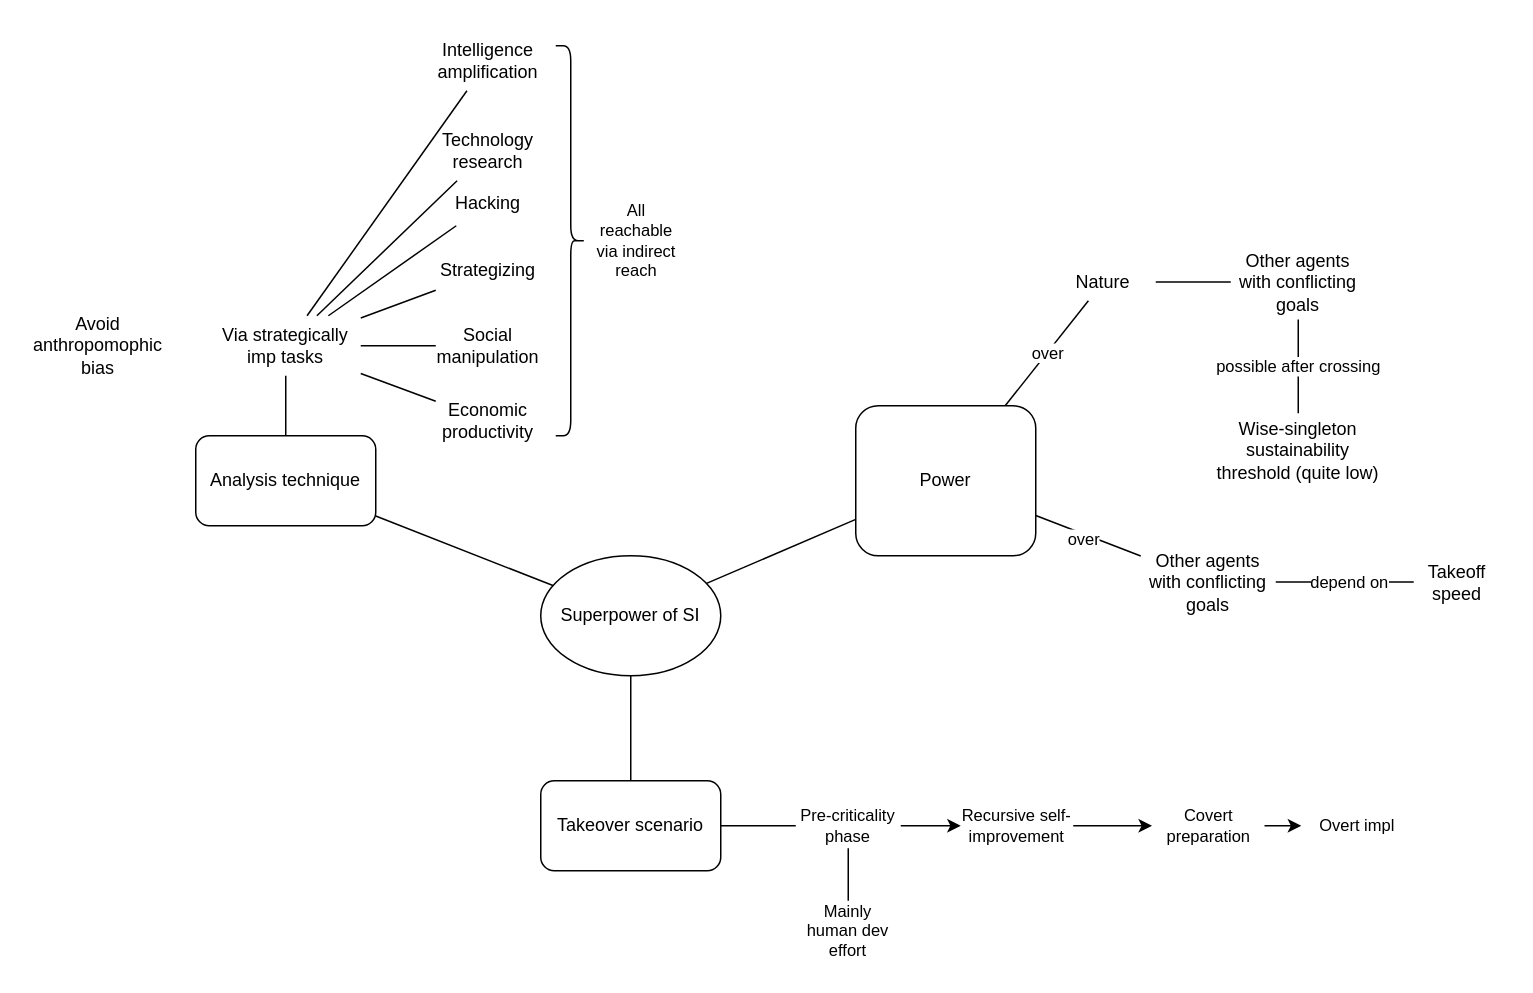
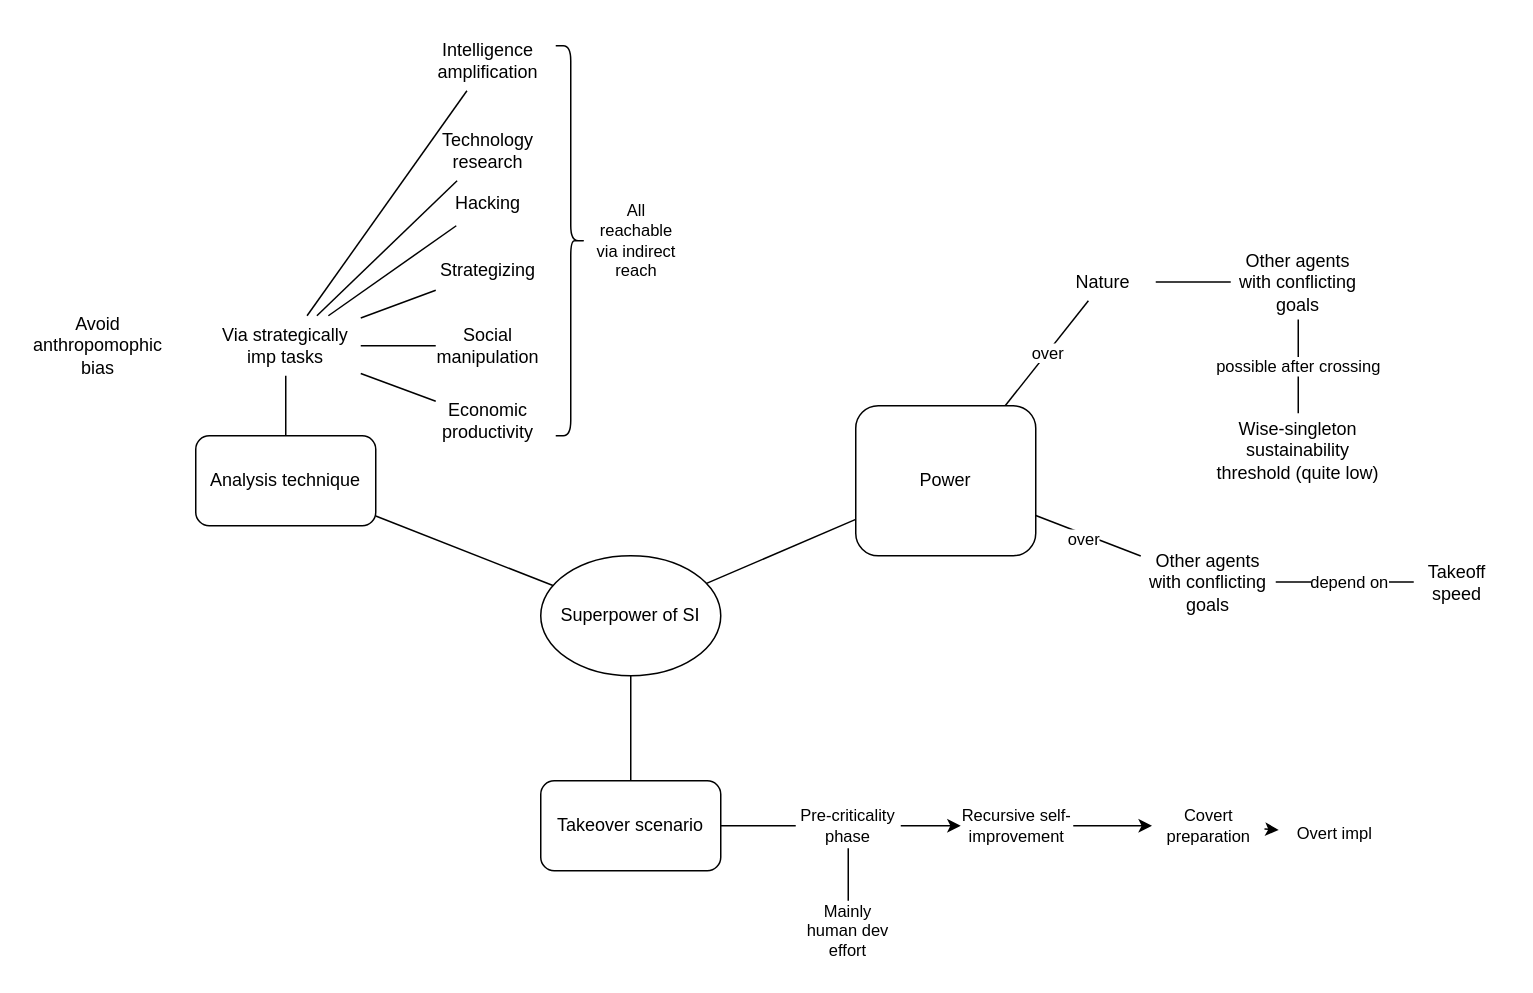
(1358, 826) -> (1335, 833)
